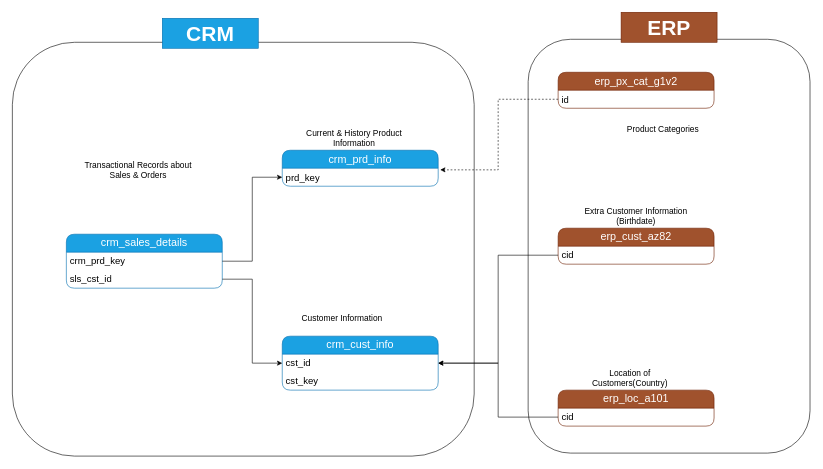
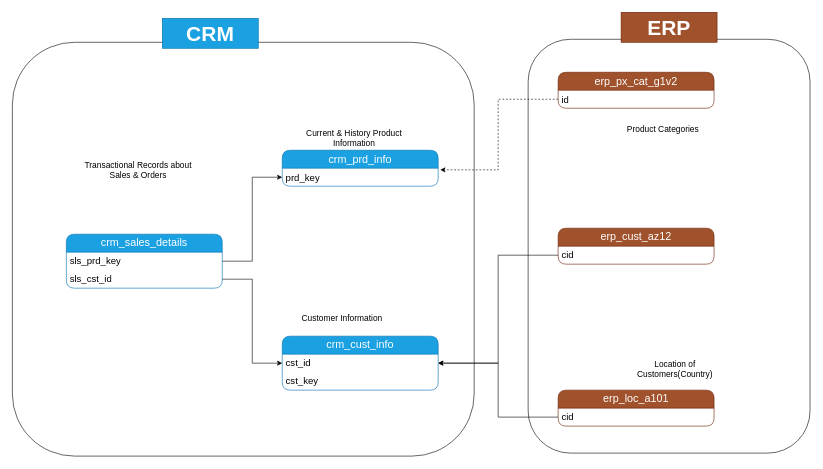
(636, 216) -> none
(636, 237) -> (636, 237)
(99, 261) -> (98, 261)
(630, 378) -> (675, 369)
